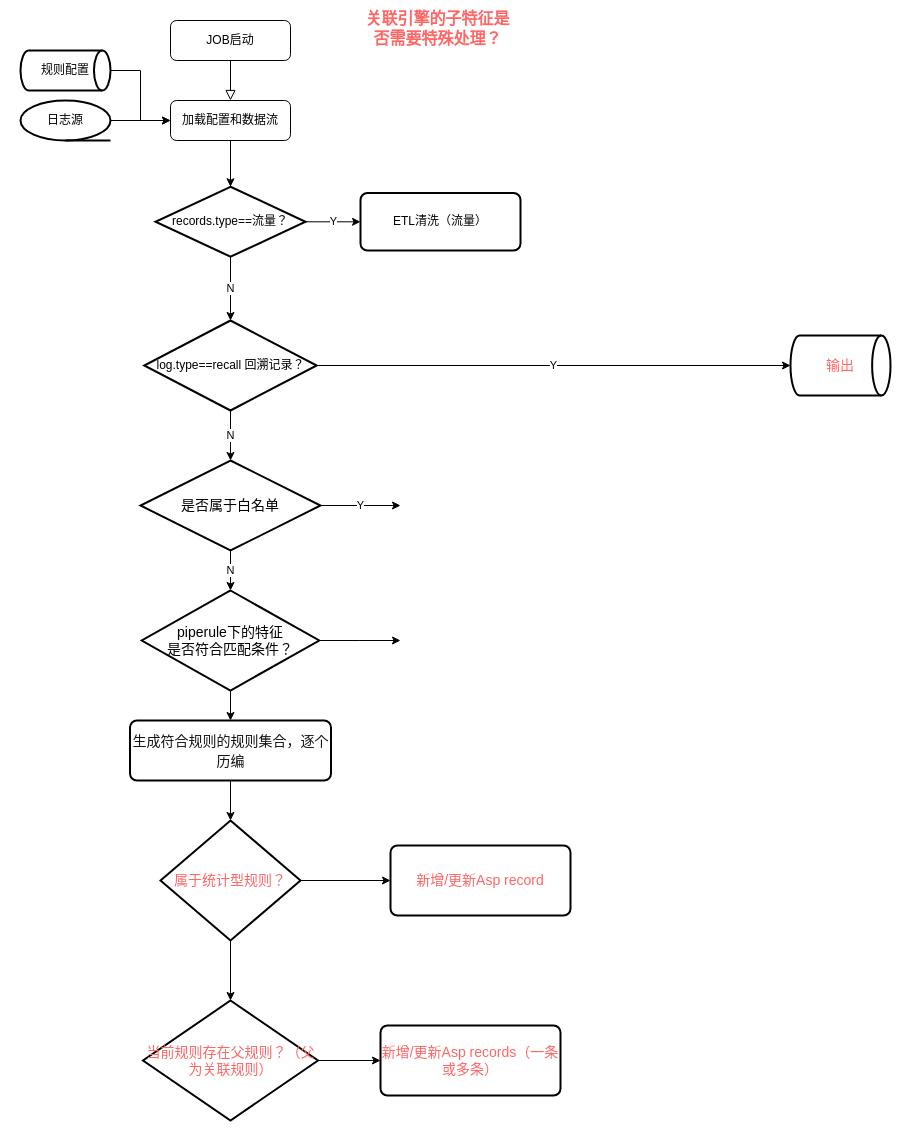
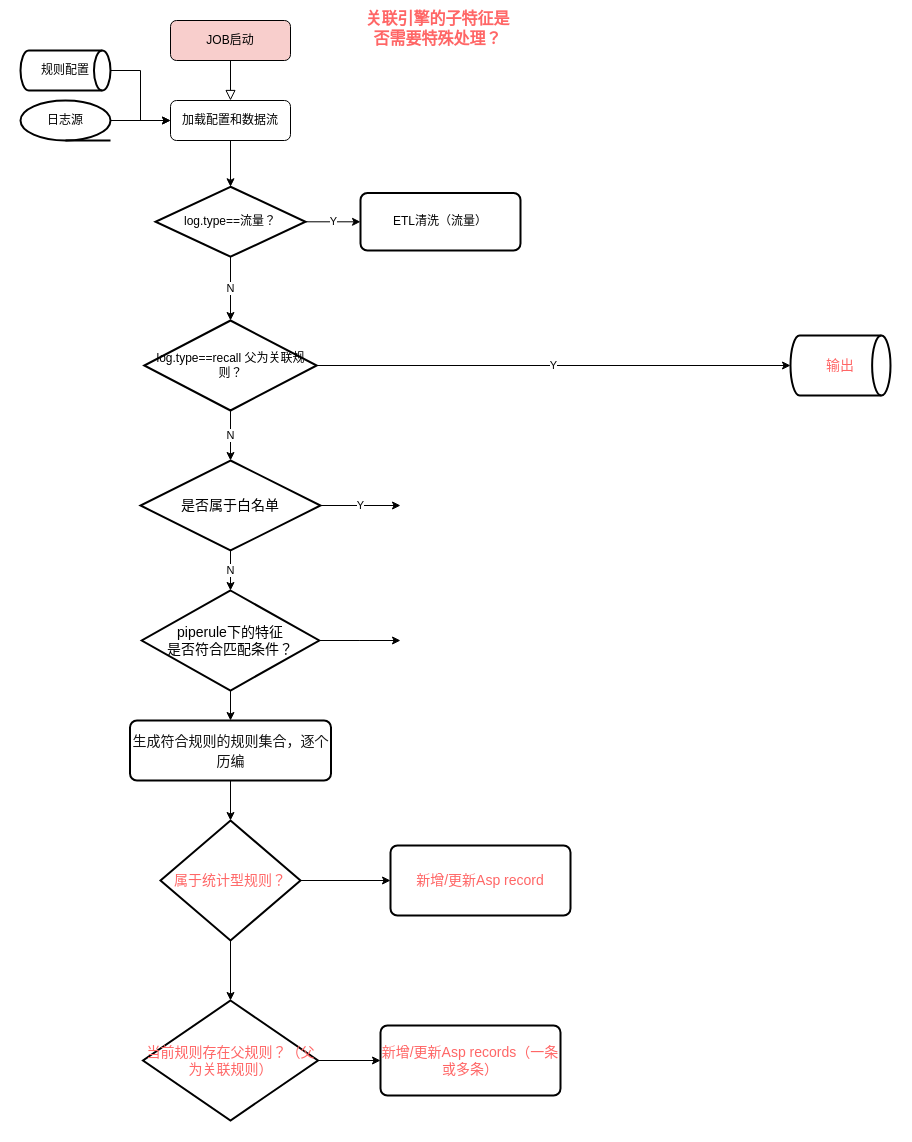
(231, 41) -> (231, 41)
(231, 222) -> (231, 222)
(231, 366) -> (231, 366)
